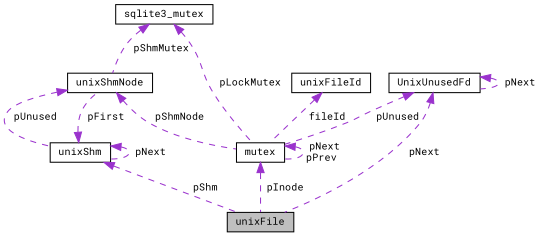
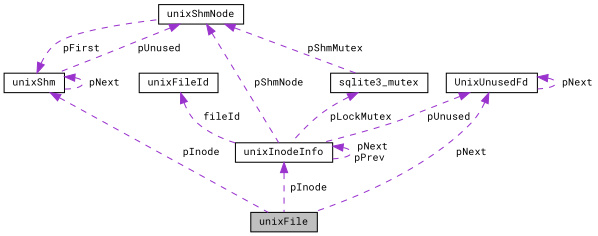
(123, 49) -> (295, 50)
(261, 153) -> (284, 153)
(203, 188) -> (199, 153)
